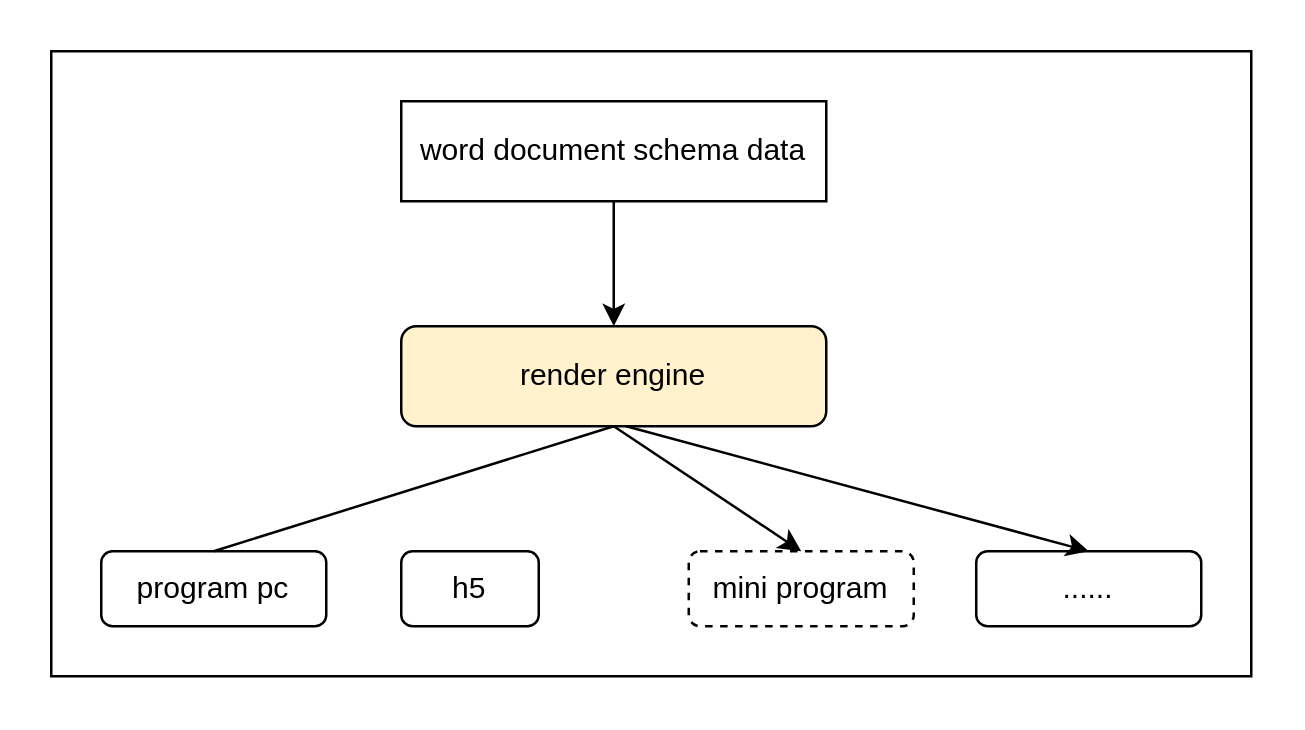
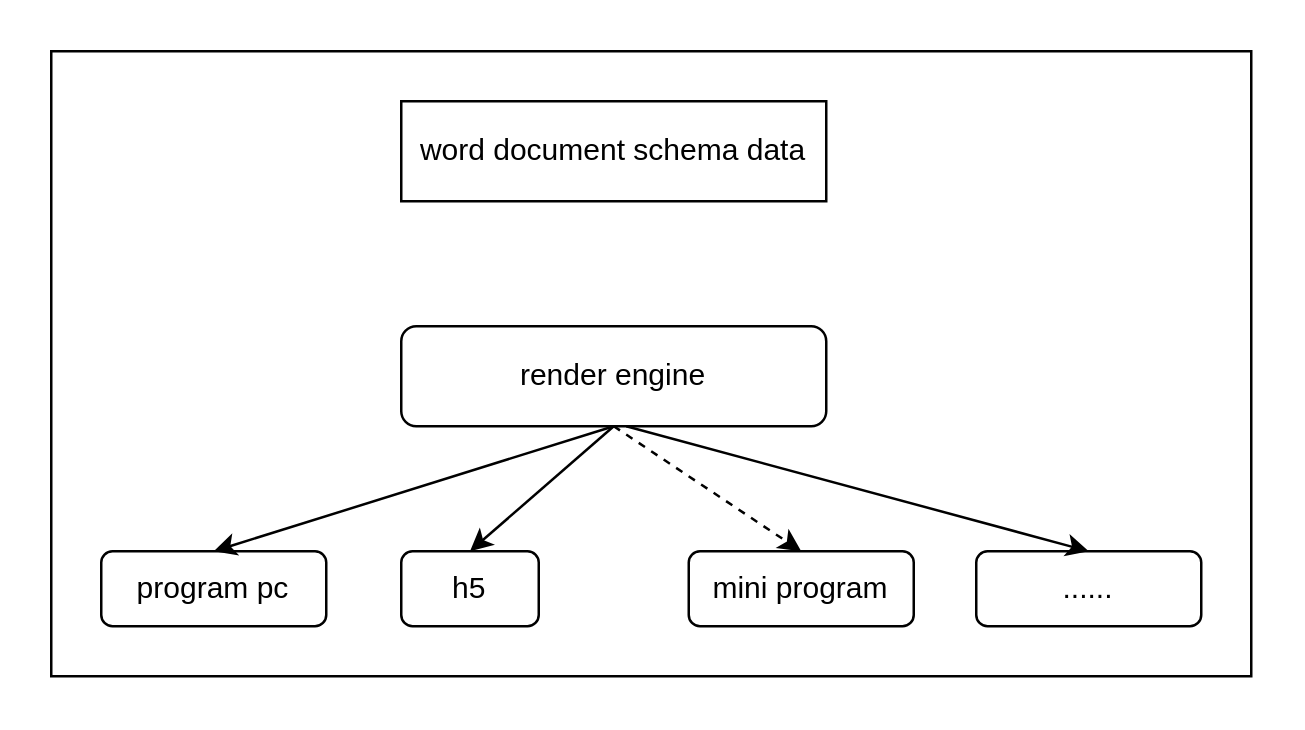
(614, 255) -> none
(614, 376) -> (614, 376)
(702, 485) -> (702, 485)
none -> (545, 486)
(225, 548) -> (231, 546)
(801, 589) -> (801, 589)
